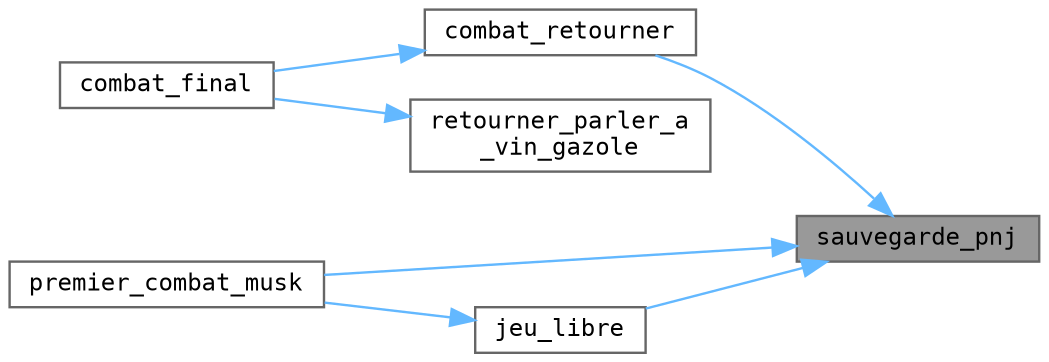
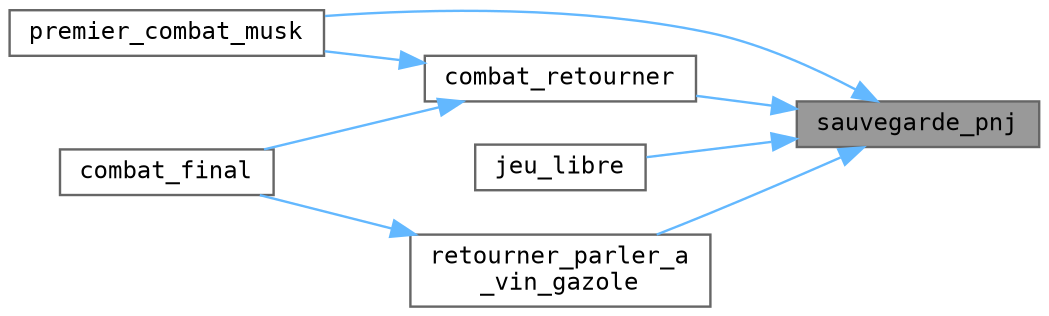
none -> (749, 197)
(387, 310) -> (362, 56)
